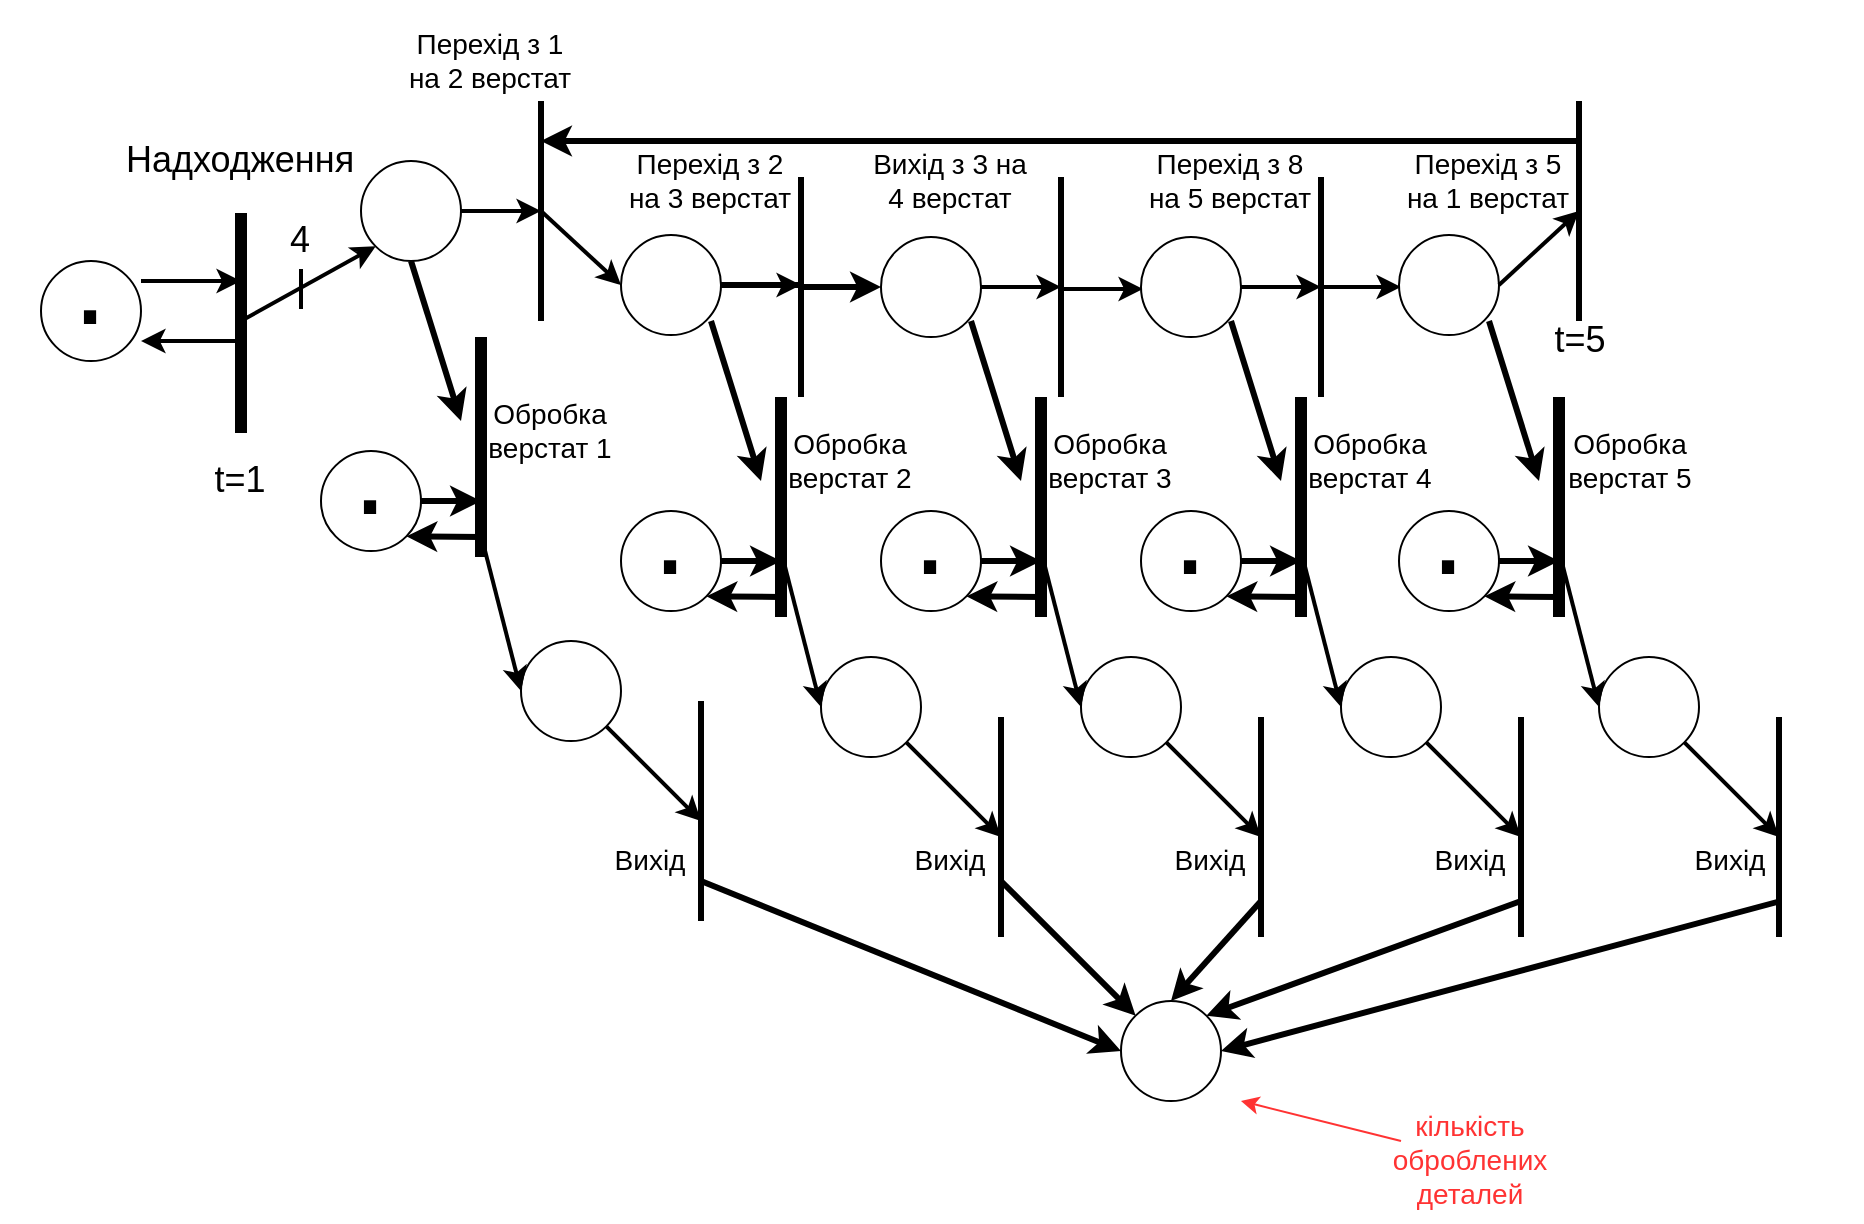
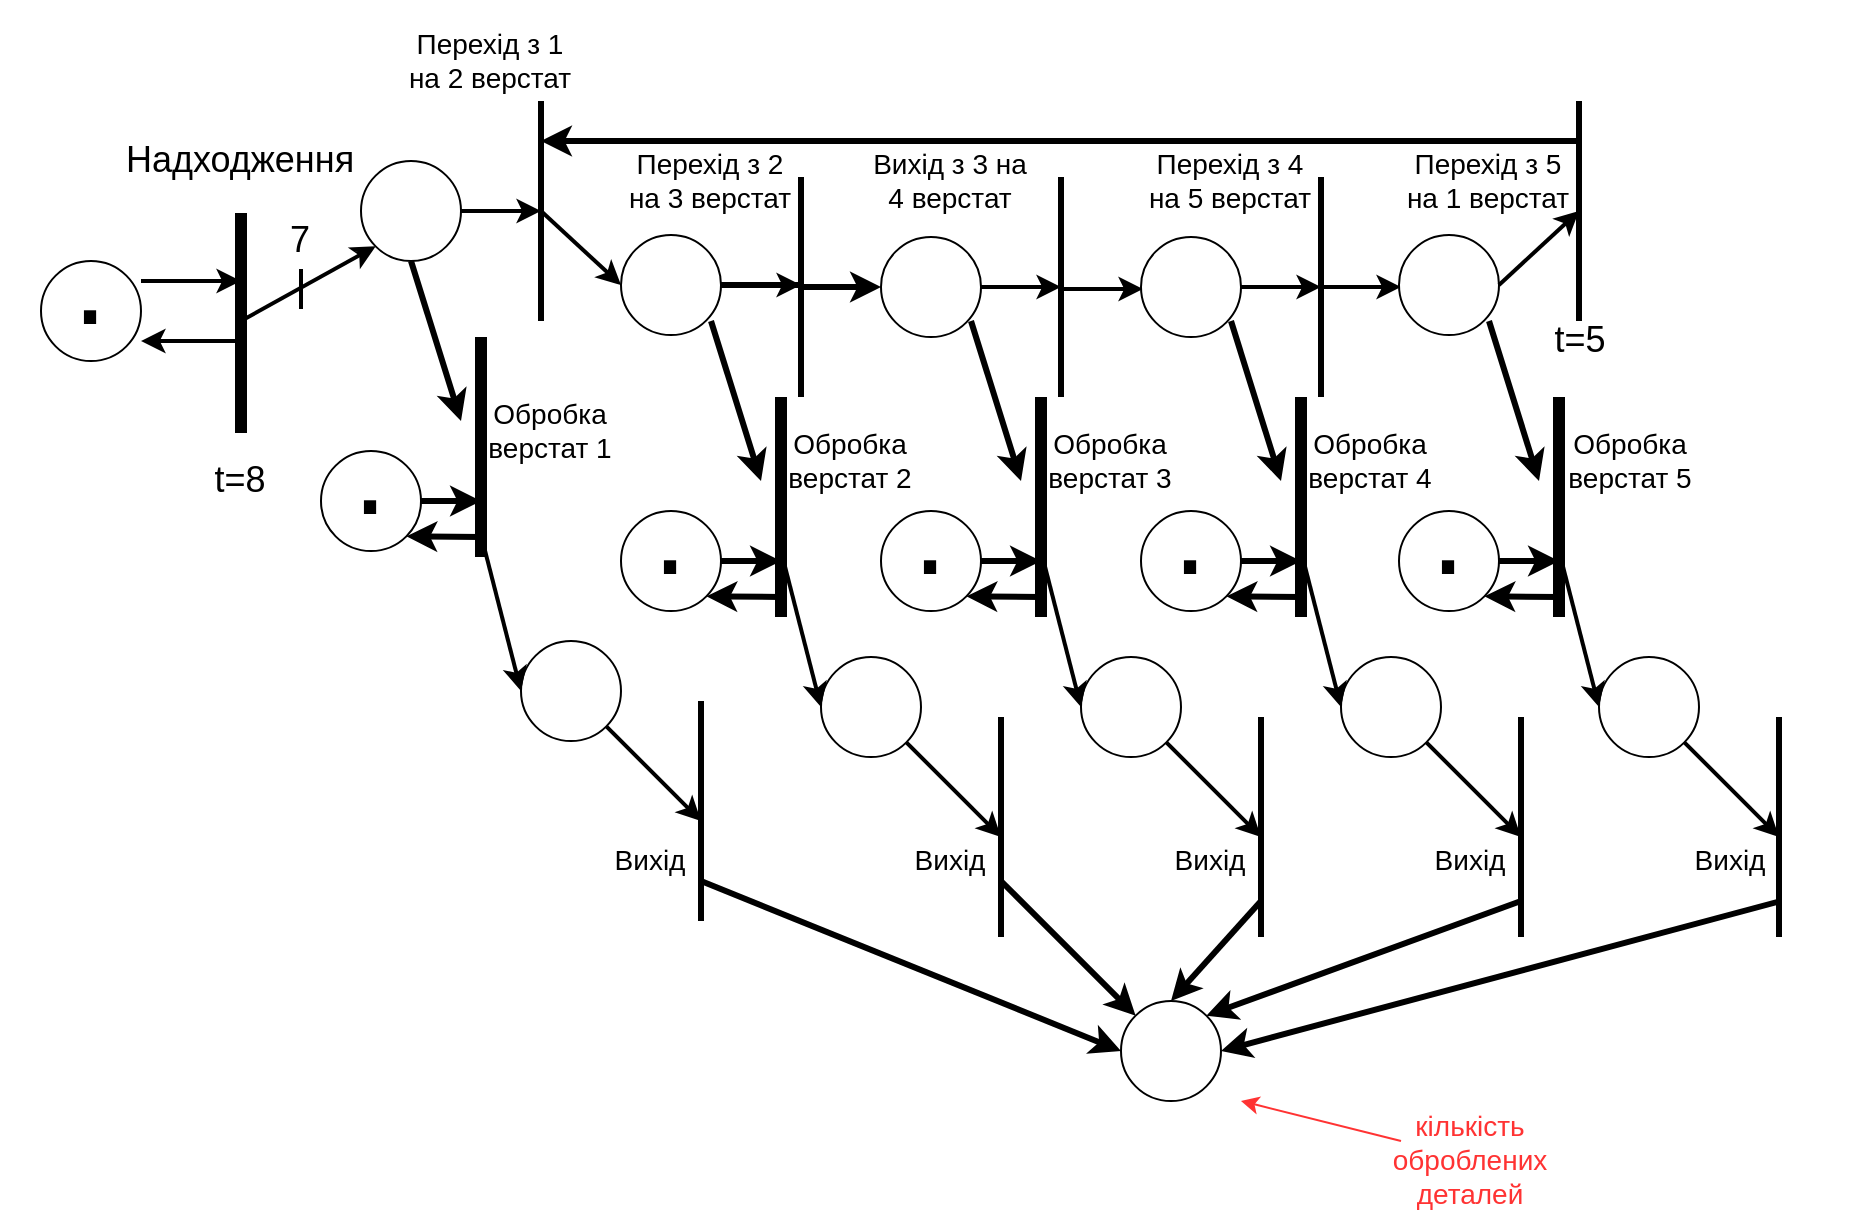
(1231, 181) -> (1231, 181)
(301, 241) -> (301, 241)
(241, 481) -> (241, 481)
